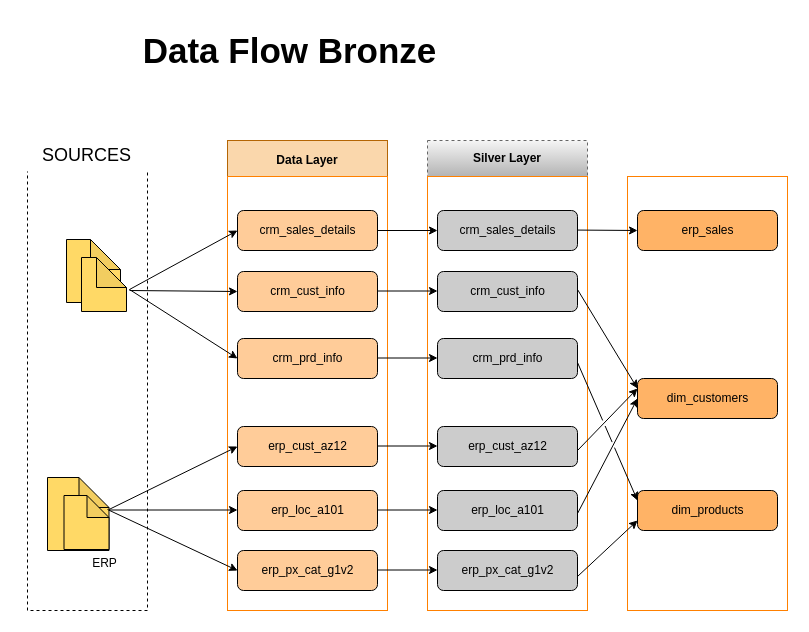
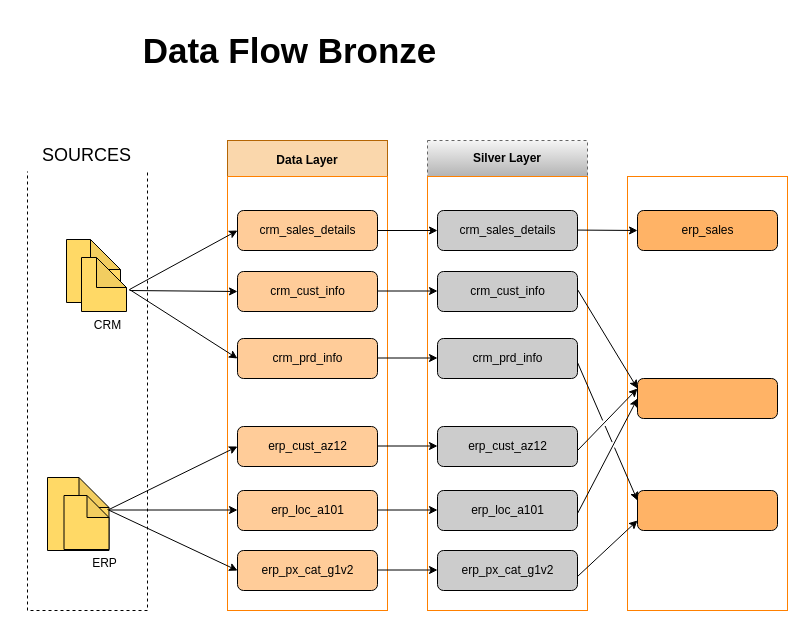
none -> (107, 325)
(708, 399) -> none
(708, 511) -> none
